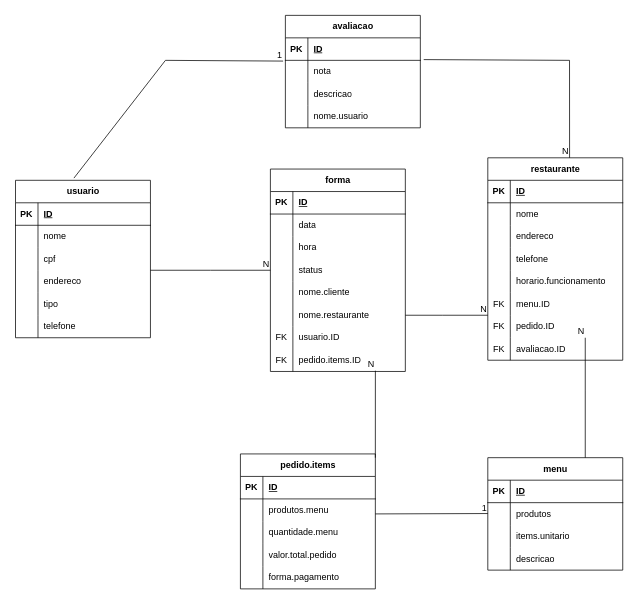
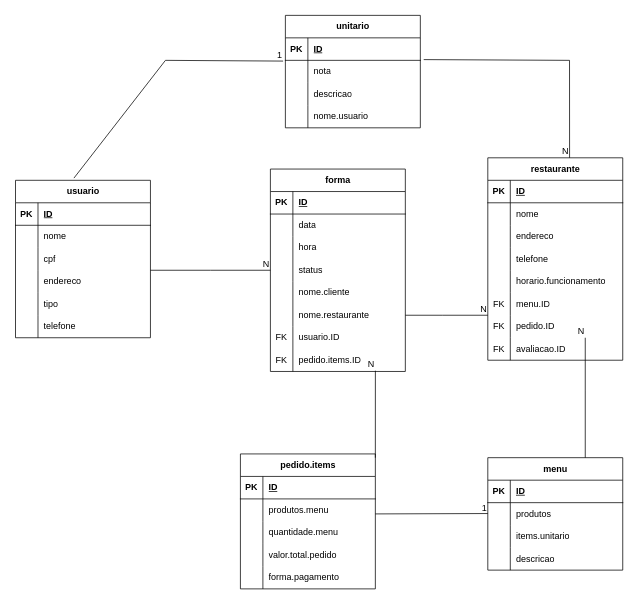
(353, 27) -> (353, 27)
